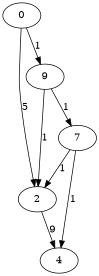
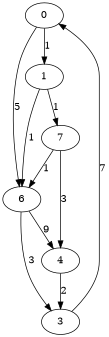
(45, 77) -> (44, 77)
(37, 199) -> (22, 199)
(73, 199) -> (64, 199)
none -> (61, 322)
